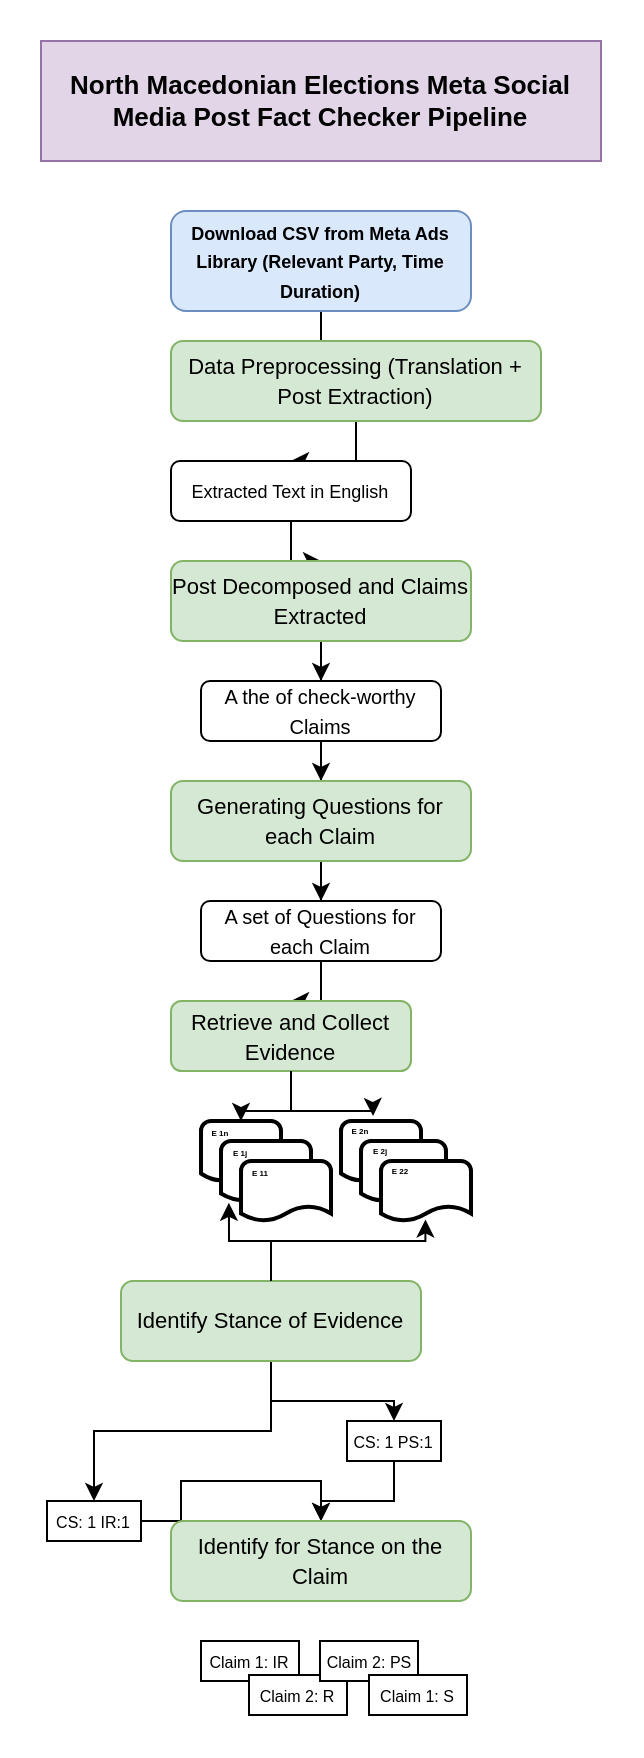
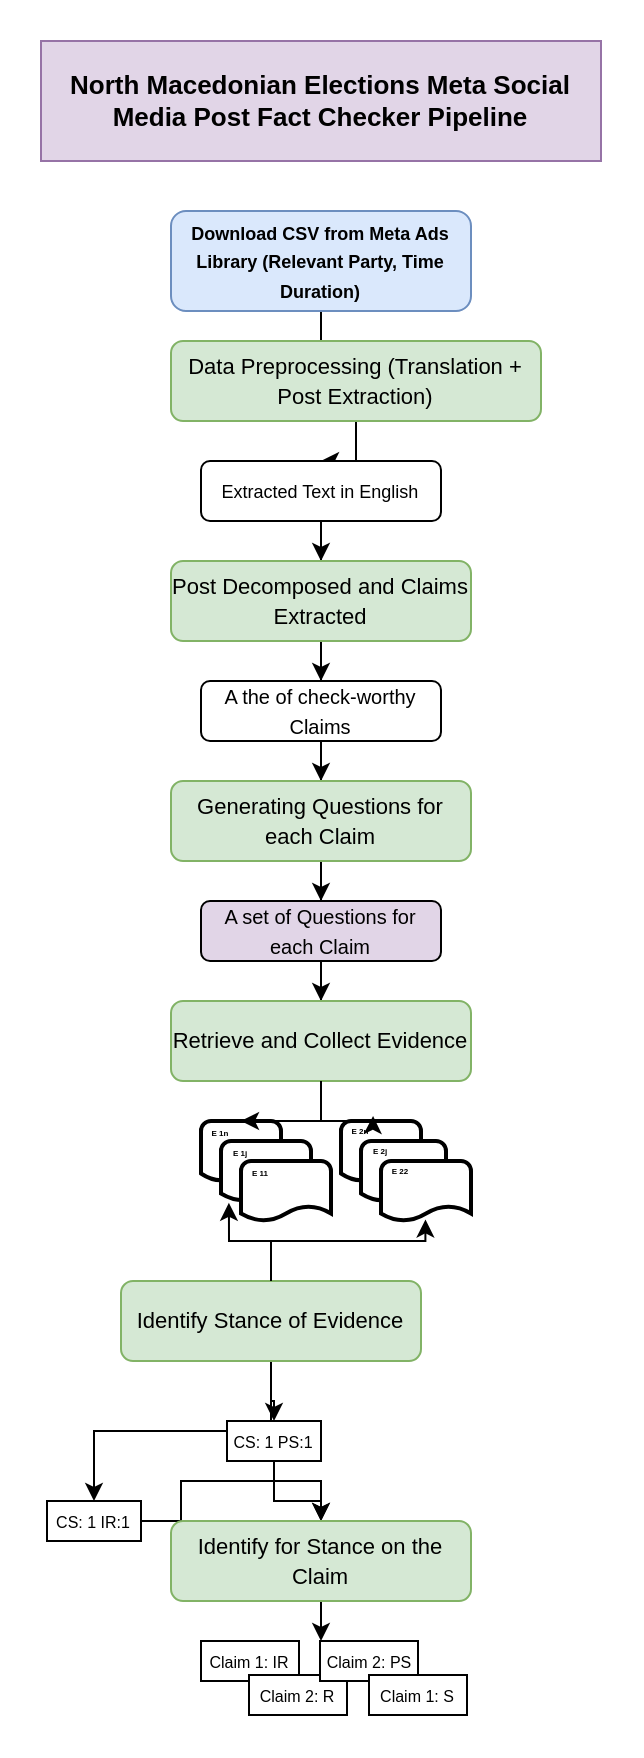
(291, 491) -> (321, 491)
(321, 931) -> (321, 931)
(291, 1036) -> (321, 1041)
(394, 1441) -> (274, 1441)
none -> (321, 1614)
